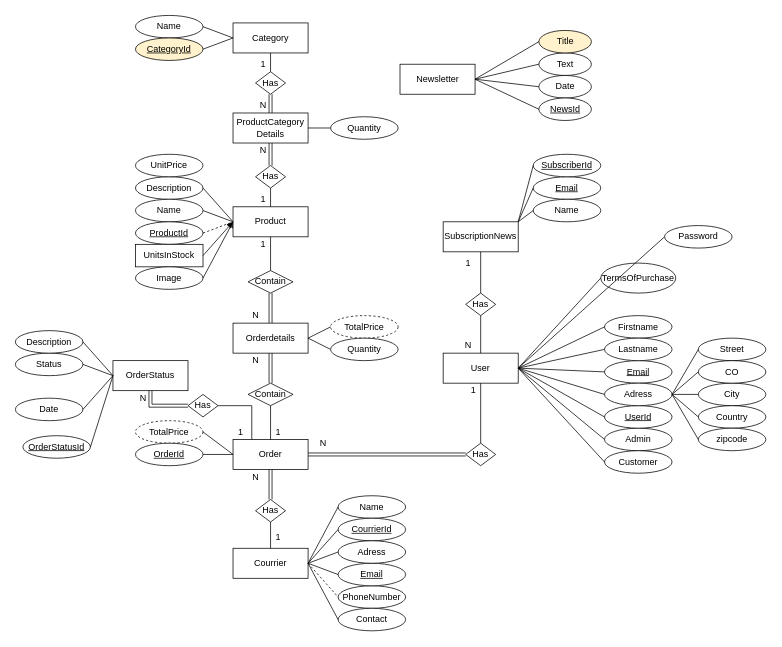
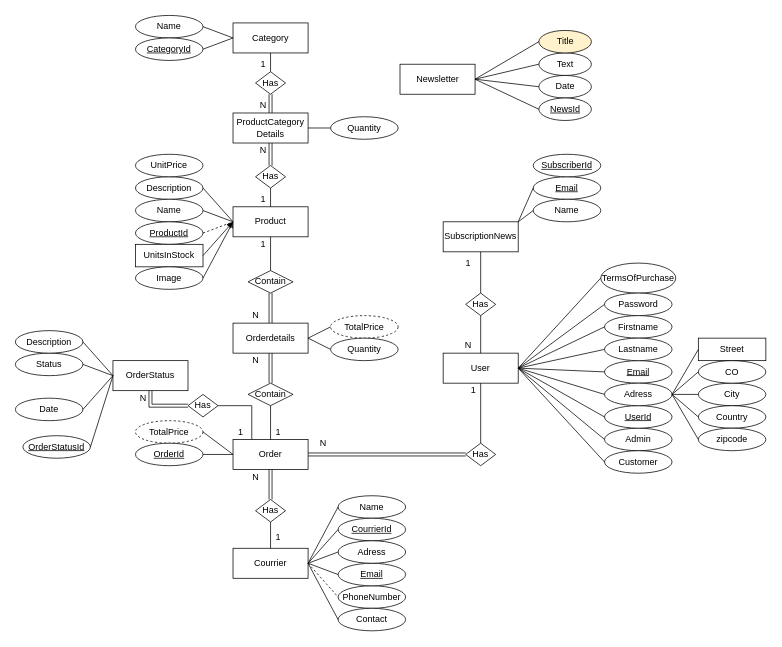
(169, 49) -> (169, 49)
(527, 187) -> none
(698, 237) -> (638, 304)
(732, 349) -> (732, 349)
